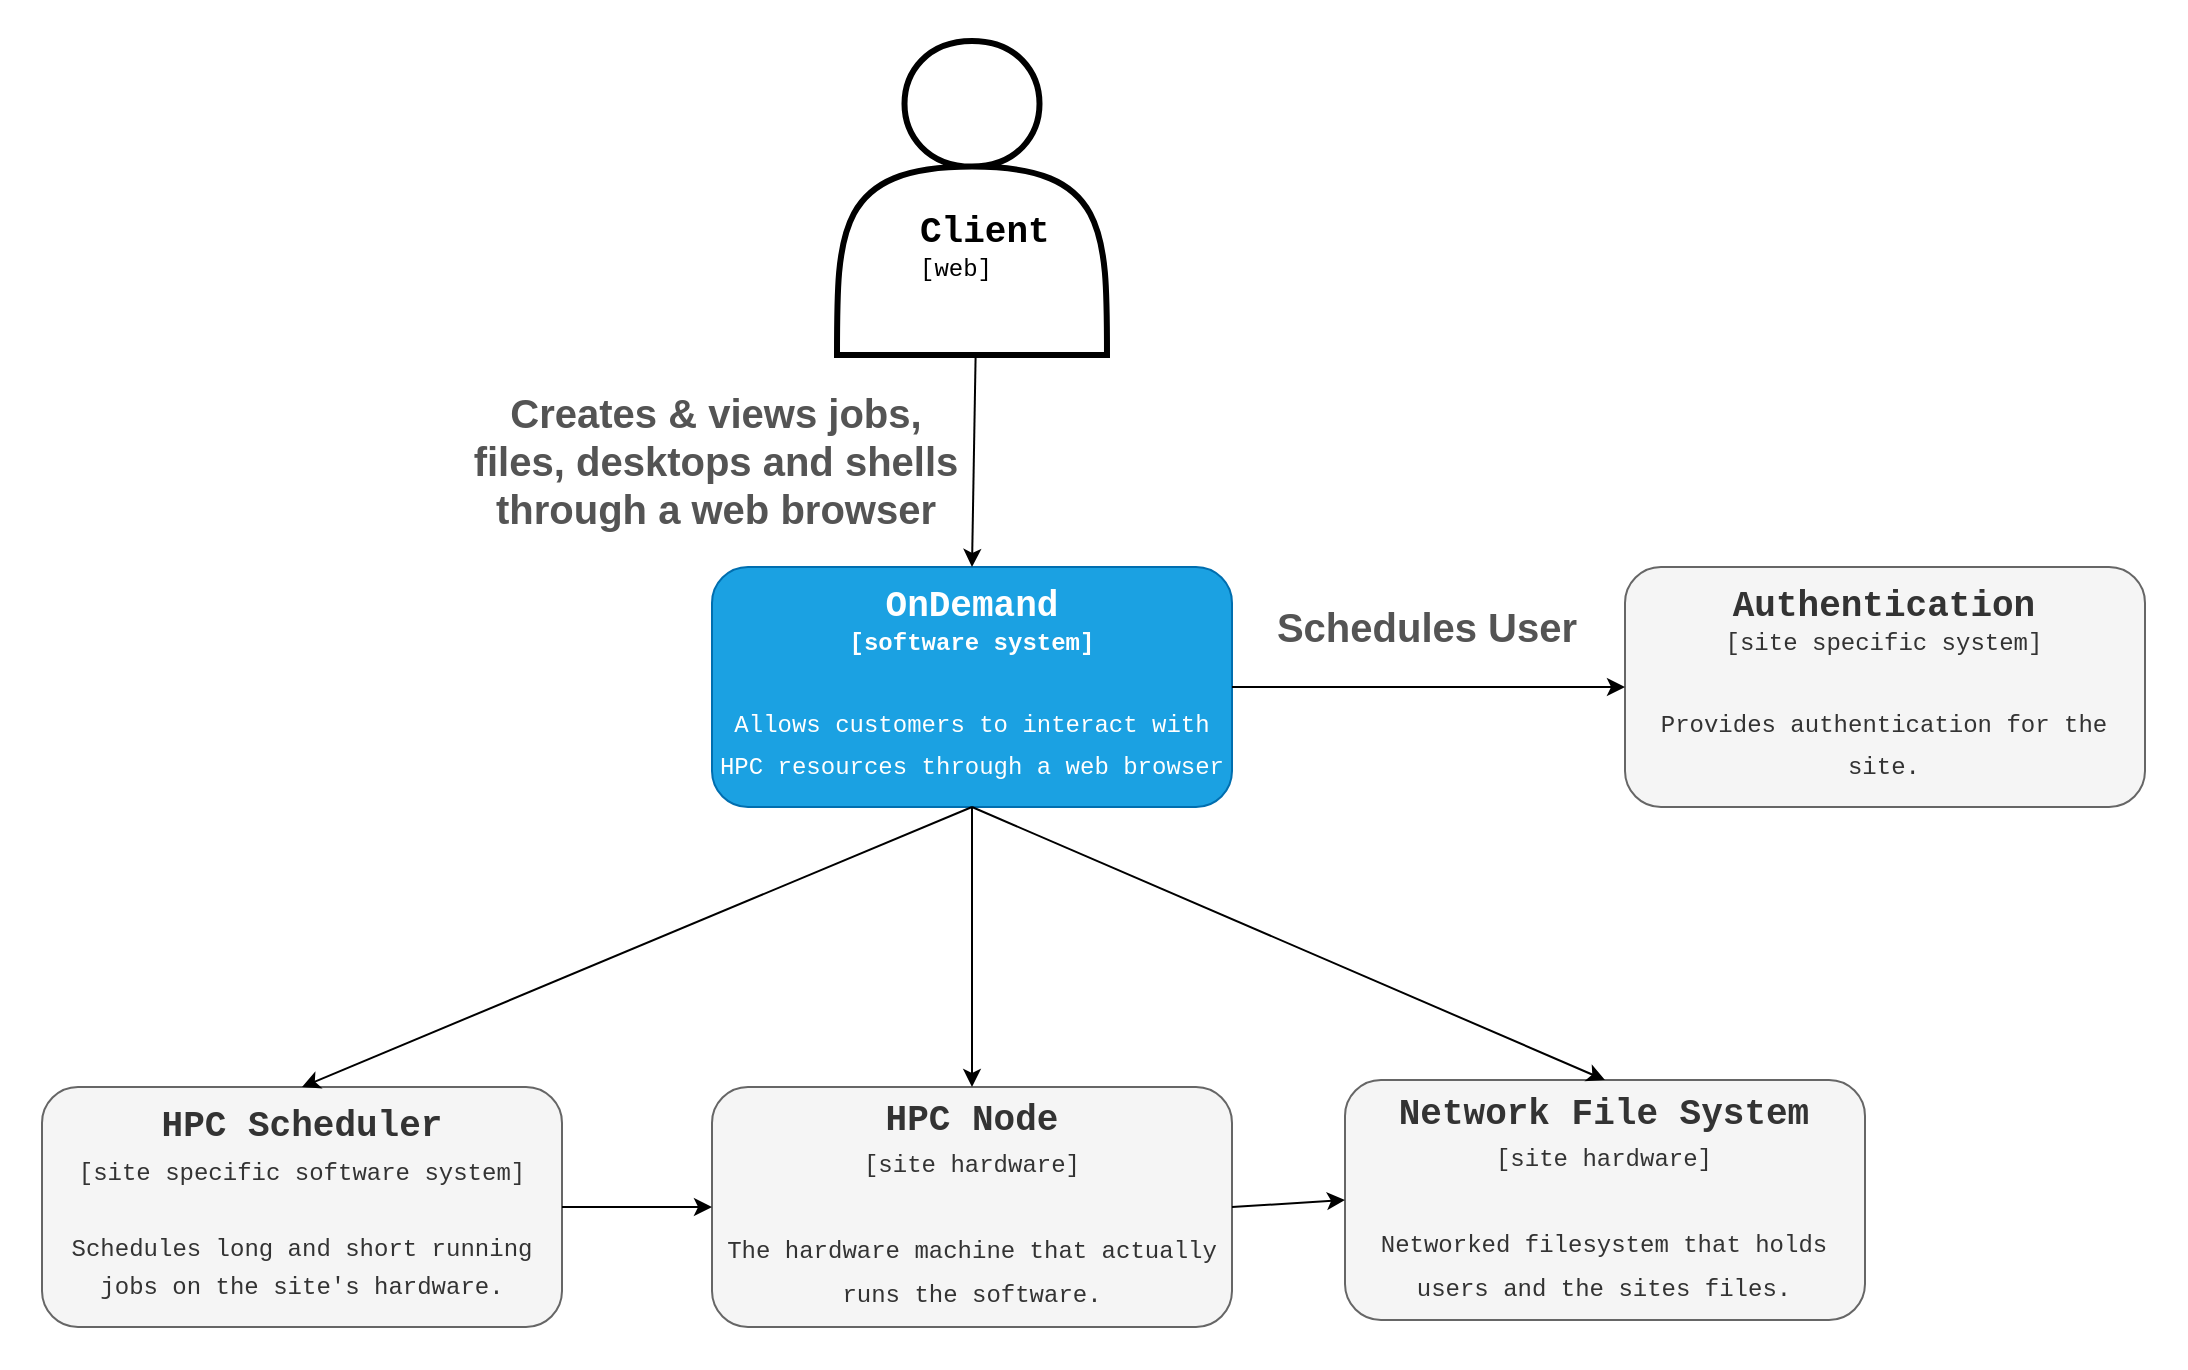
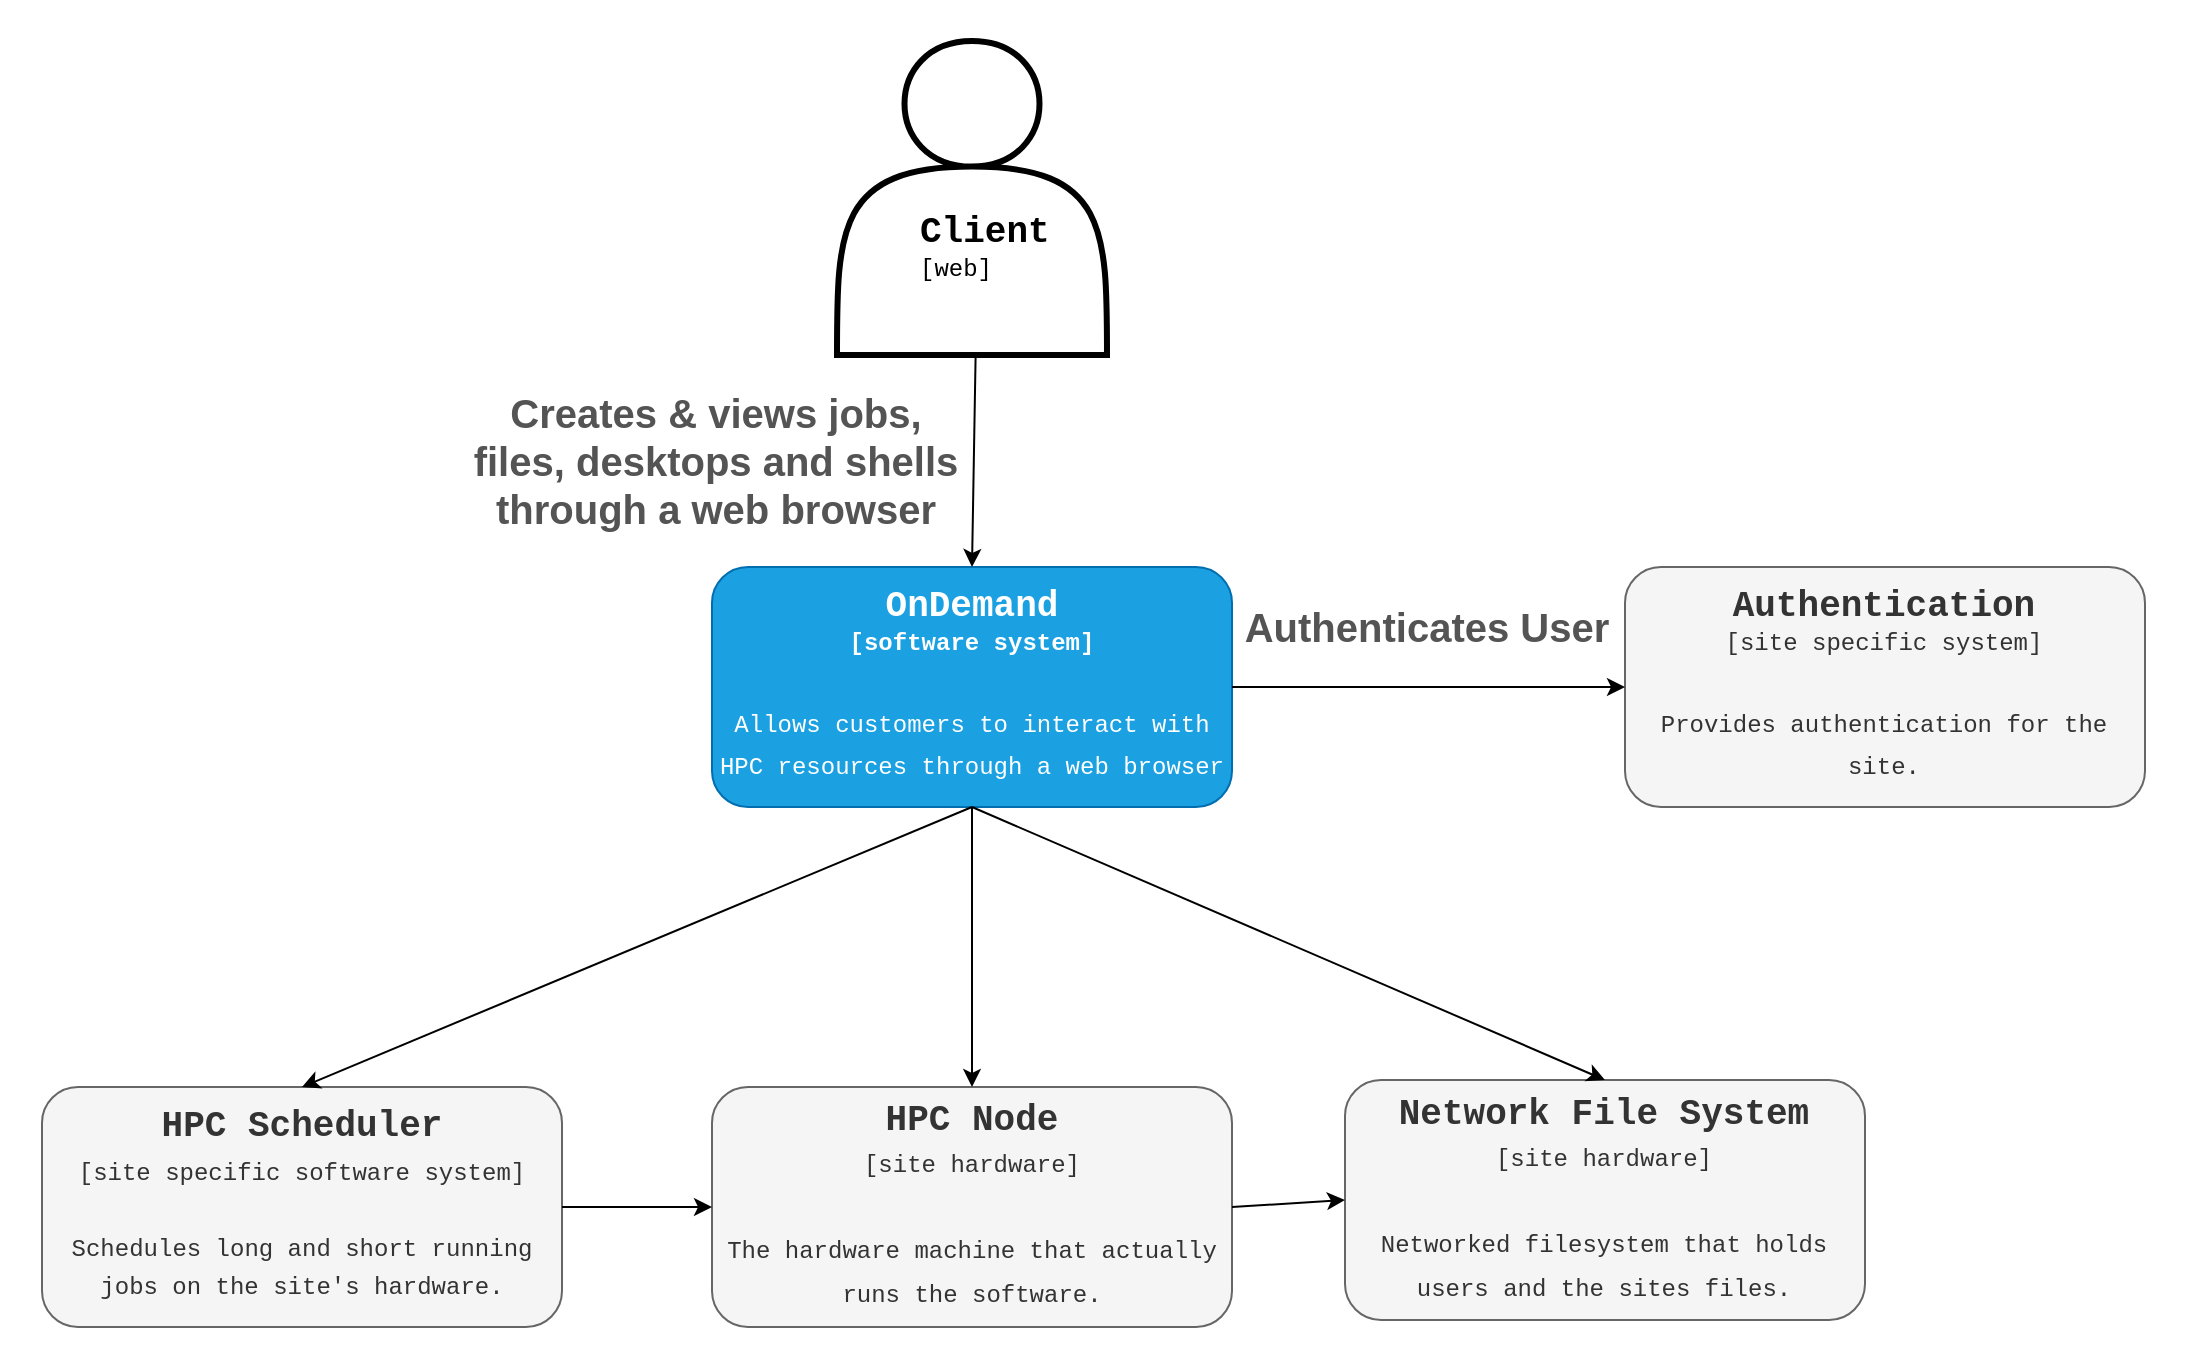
(1428, 627) -> (1428, 627)
